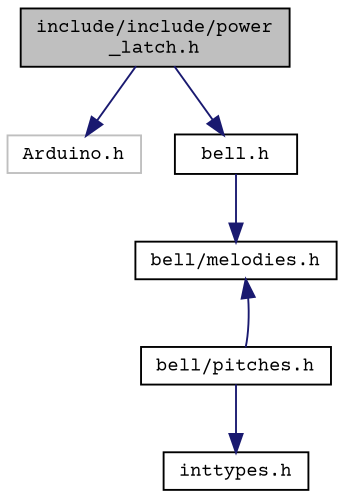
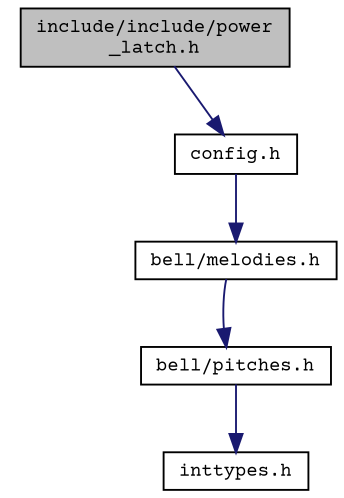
(74, 154) -> none
(236, 154) -> (236, 154)
(248, 323) -> (224, 304)
